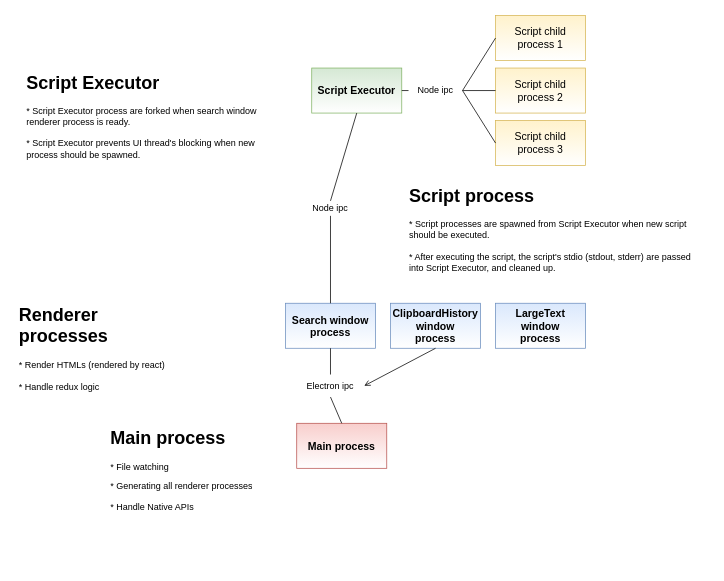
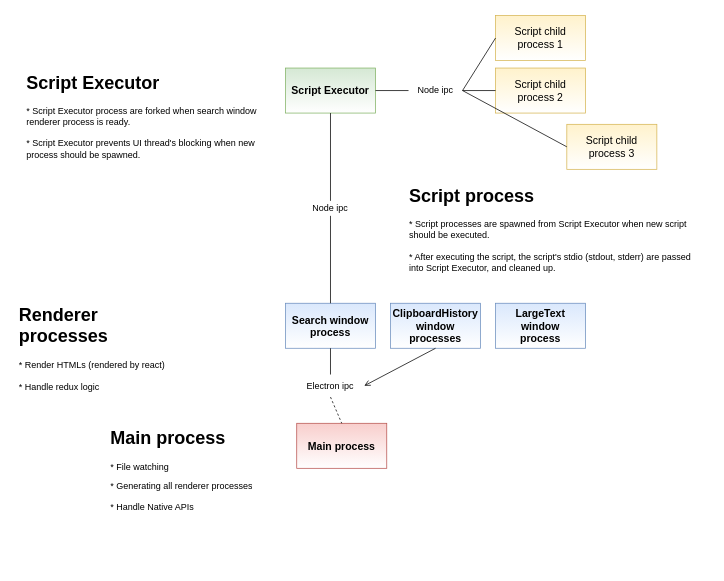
(357, 90) -> (330, 90)
(540, 143) -> (612, 147)
(435, 326) -> (435, 326)
(336, 409) -> (336, 409)
